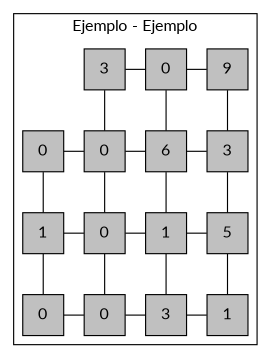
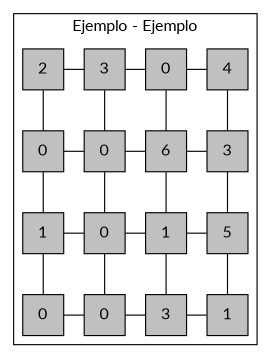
none -> (43, 69)
(228, 69) -> (228, 69)
